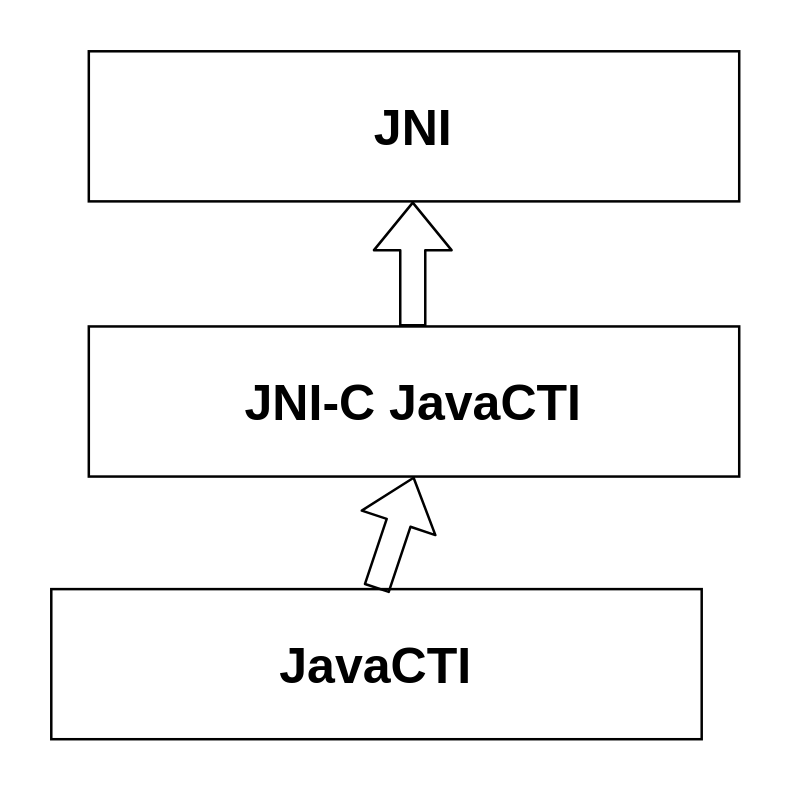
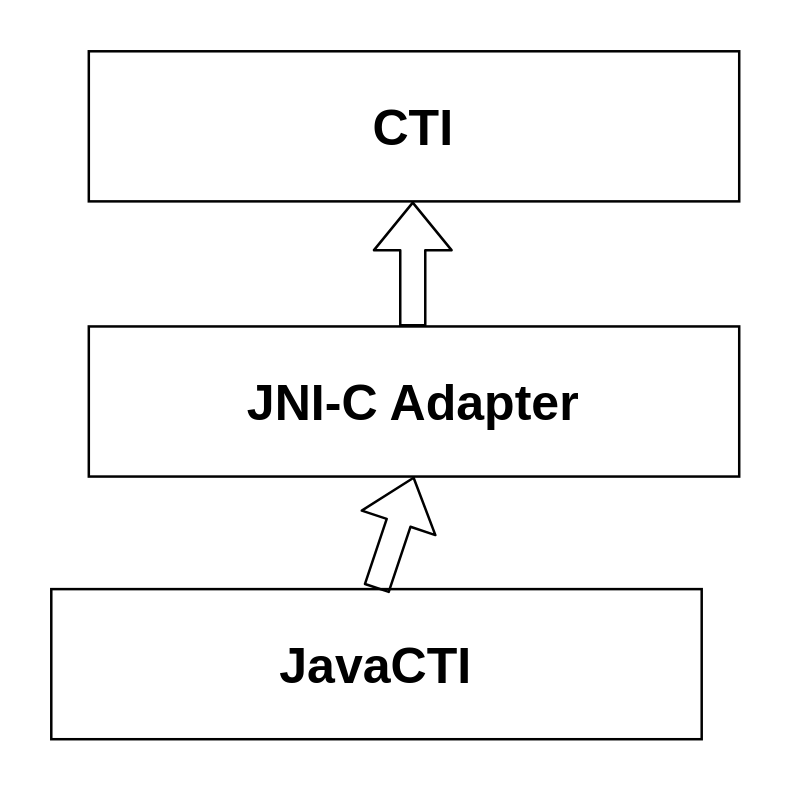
(414, 126) -> (414, 126)
(414, 401) -> (414, 401)
